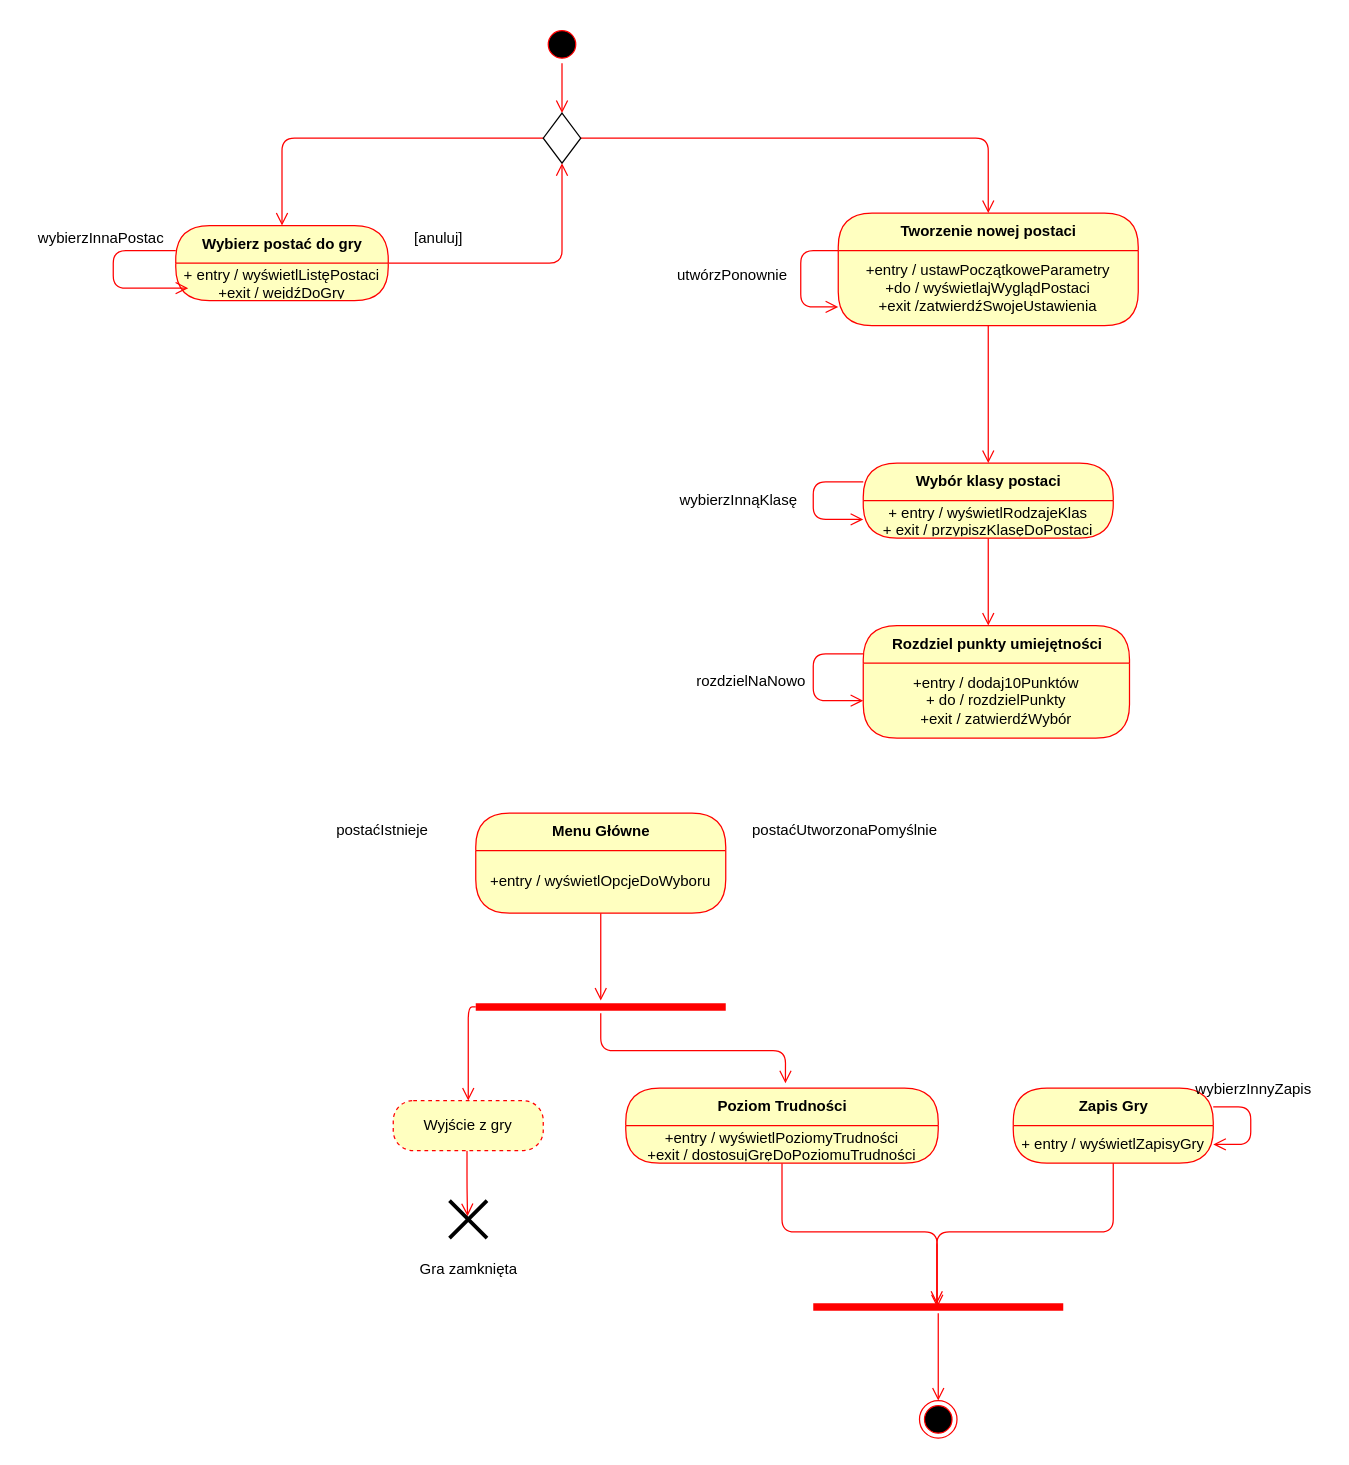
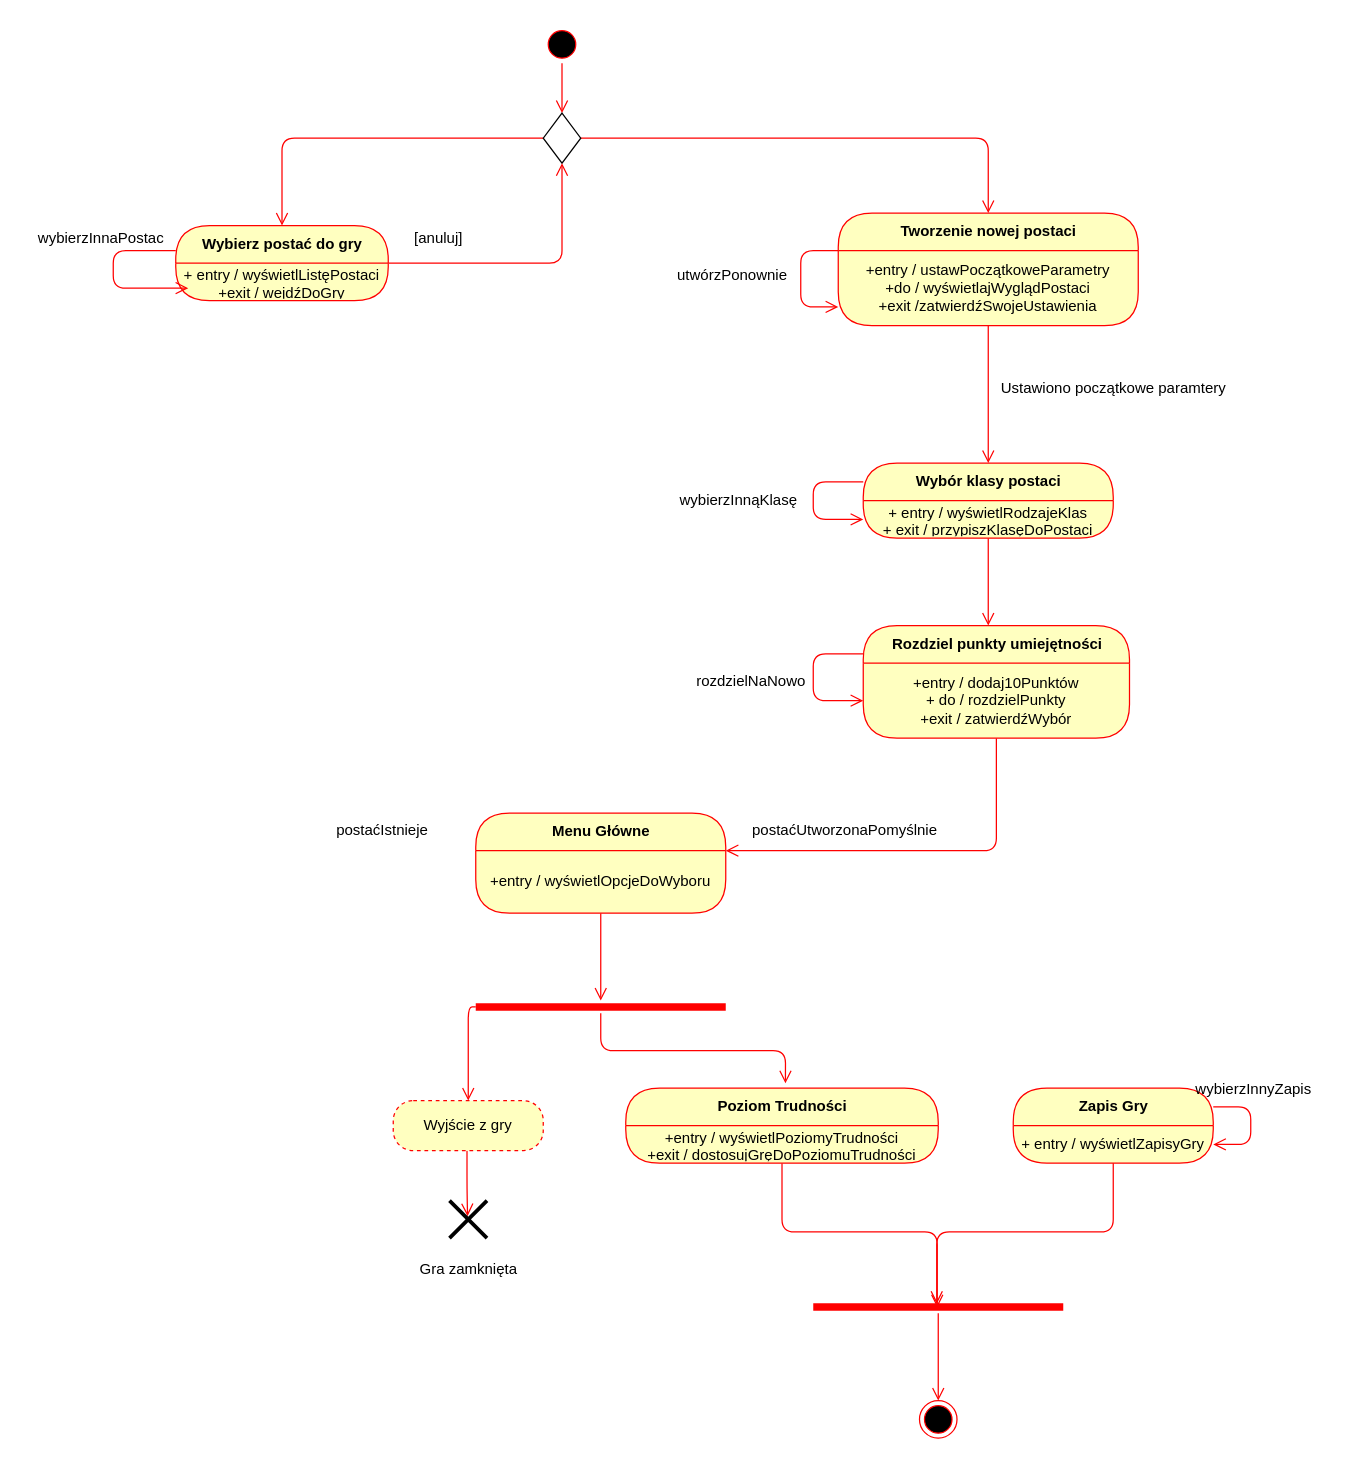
none -> (1113, 388)
none -> (914, 851)
